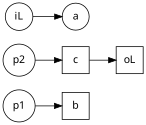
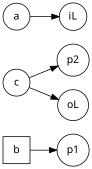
(44, 17) -> (41, 17)
(45, 60) -> (40, 73)
(76, 60) -> (16, 83)
(130, 60) -> (73, 105)
(45, 106) -> (40, 150)
